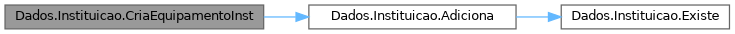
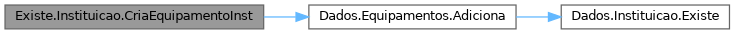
(134, 17) -> (134, 17)
(412, 17) -> (412, 17)
